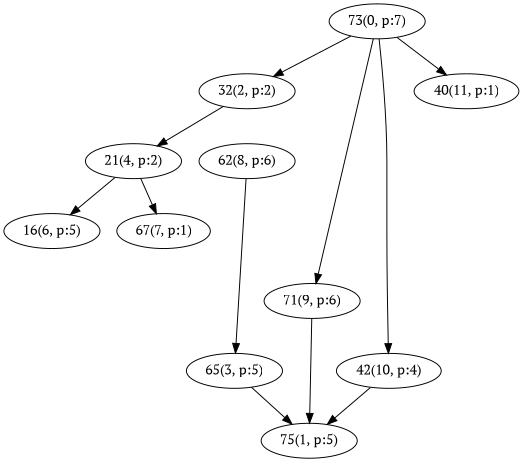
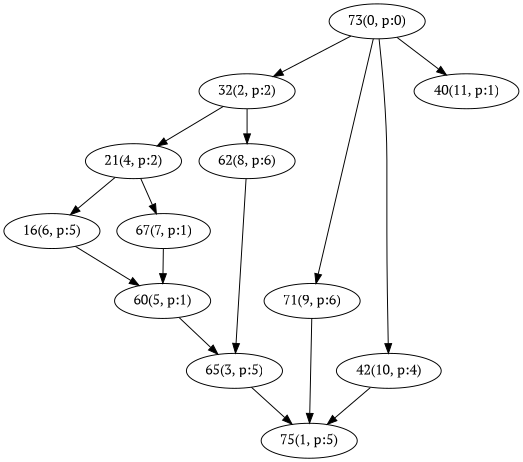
(377, 21) -> (377, 21)
none -> (247, 121)
none -> (163, 301)
